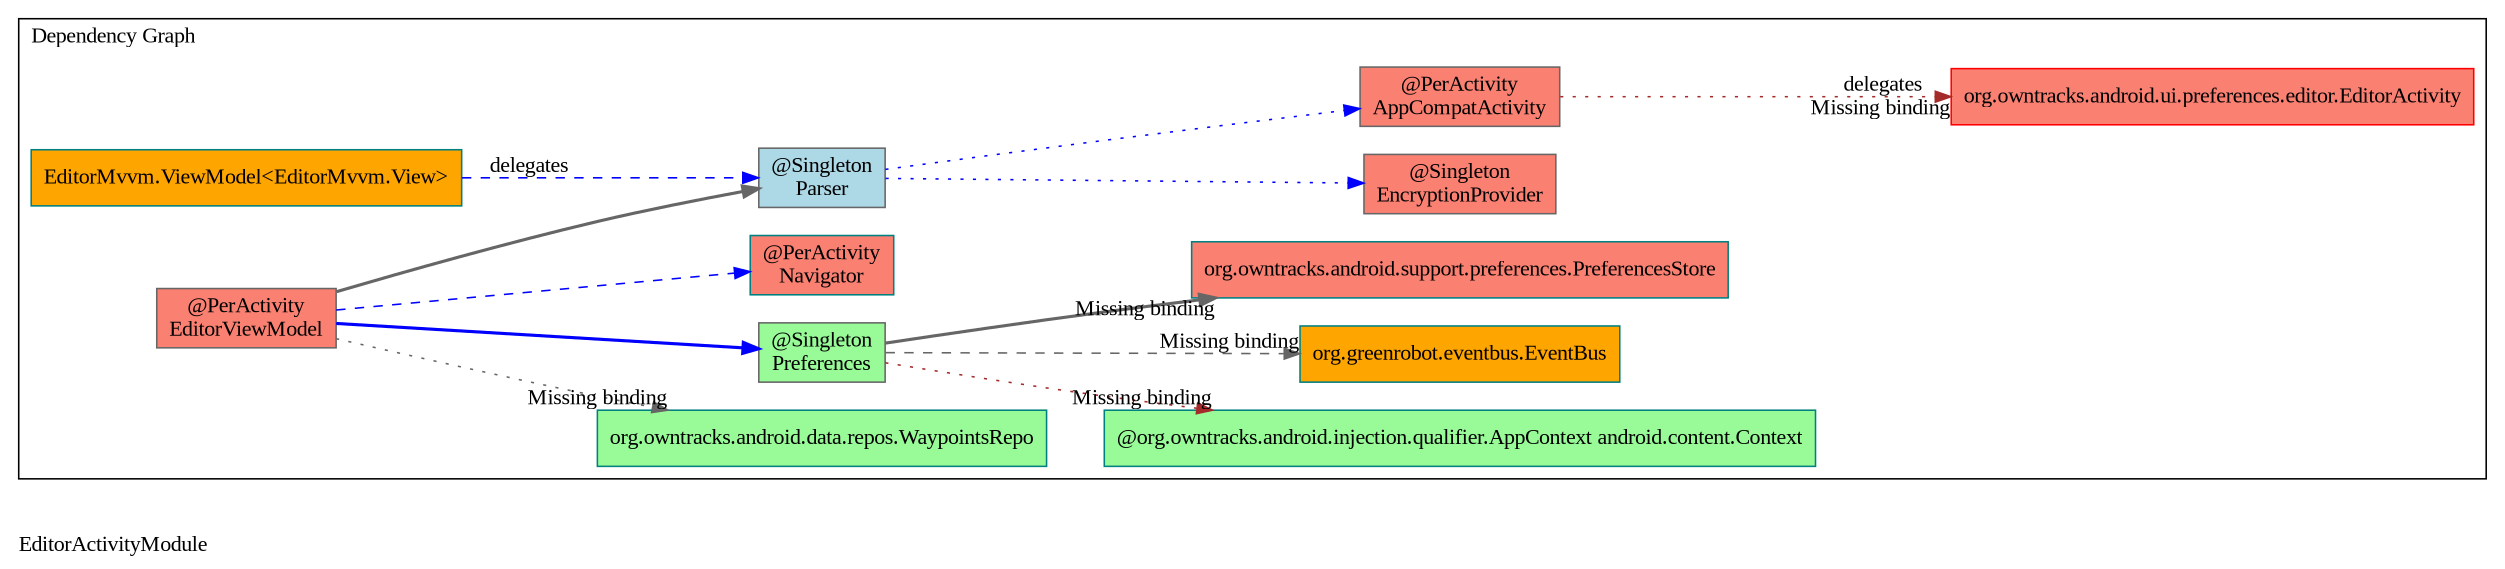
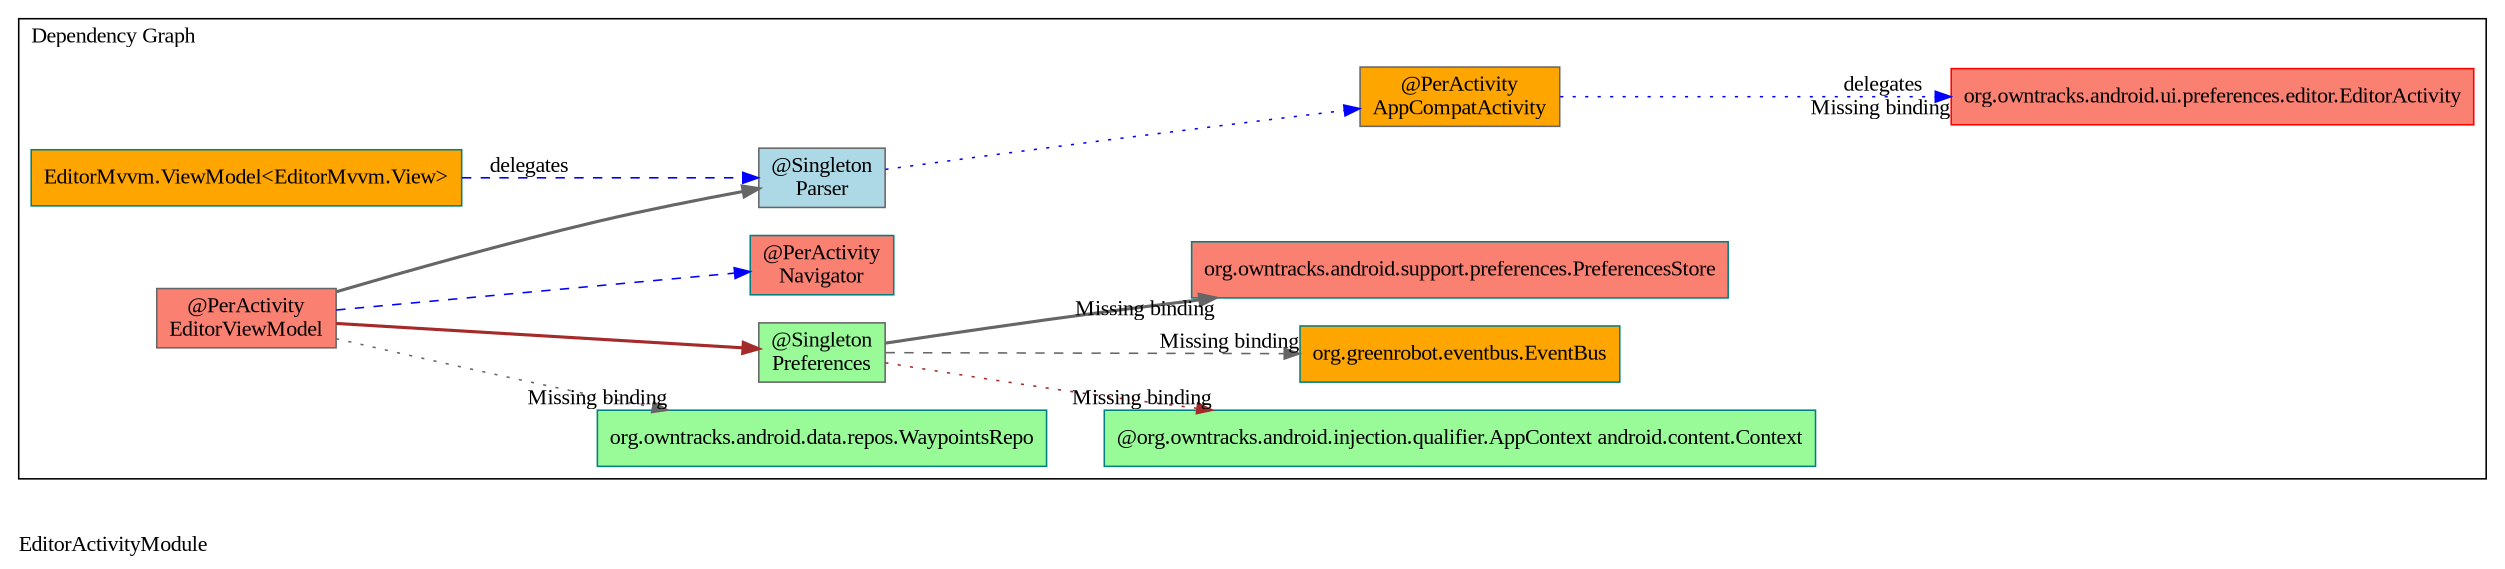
(1460, 97) -> (1460, 97)
(1748, 97) -> (1748, 97)
(1460, 184) -> none
(540, 336) -> (540, 336)
